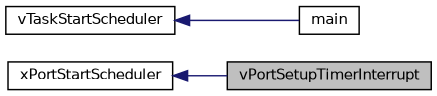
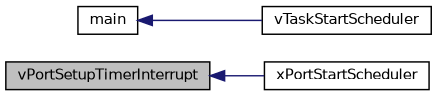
(245, 20) -> (207, 20)
(208, 76) -> (245, 76)
